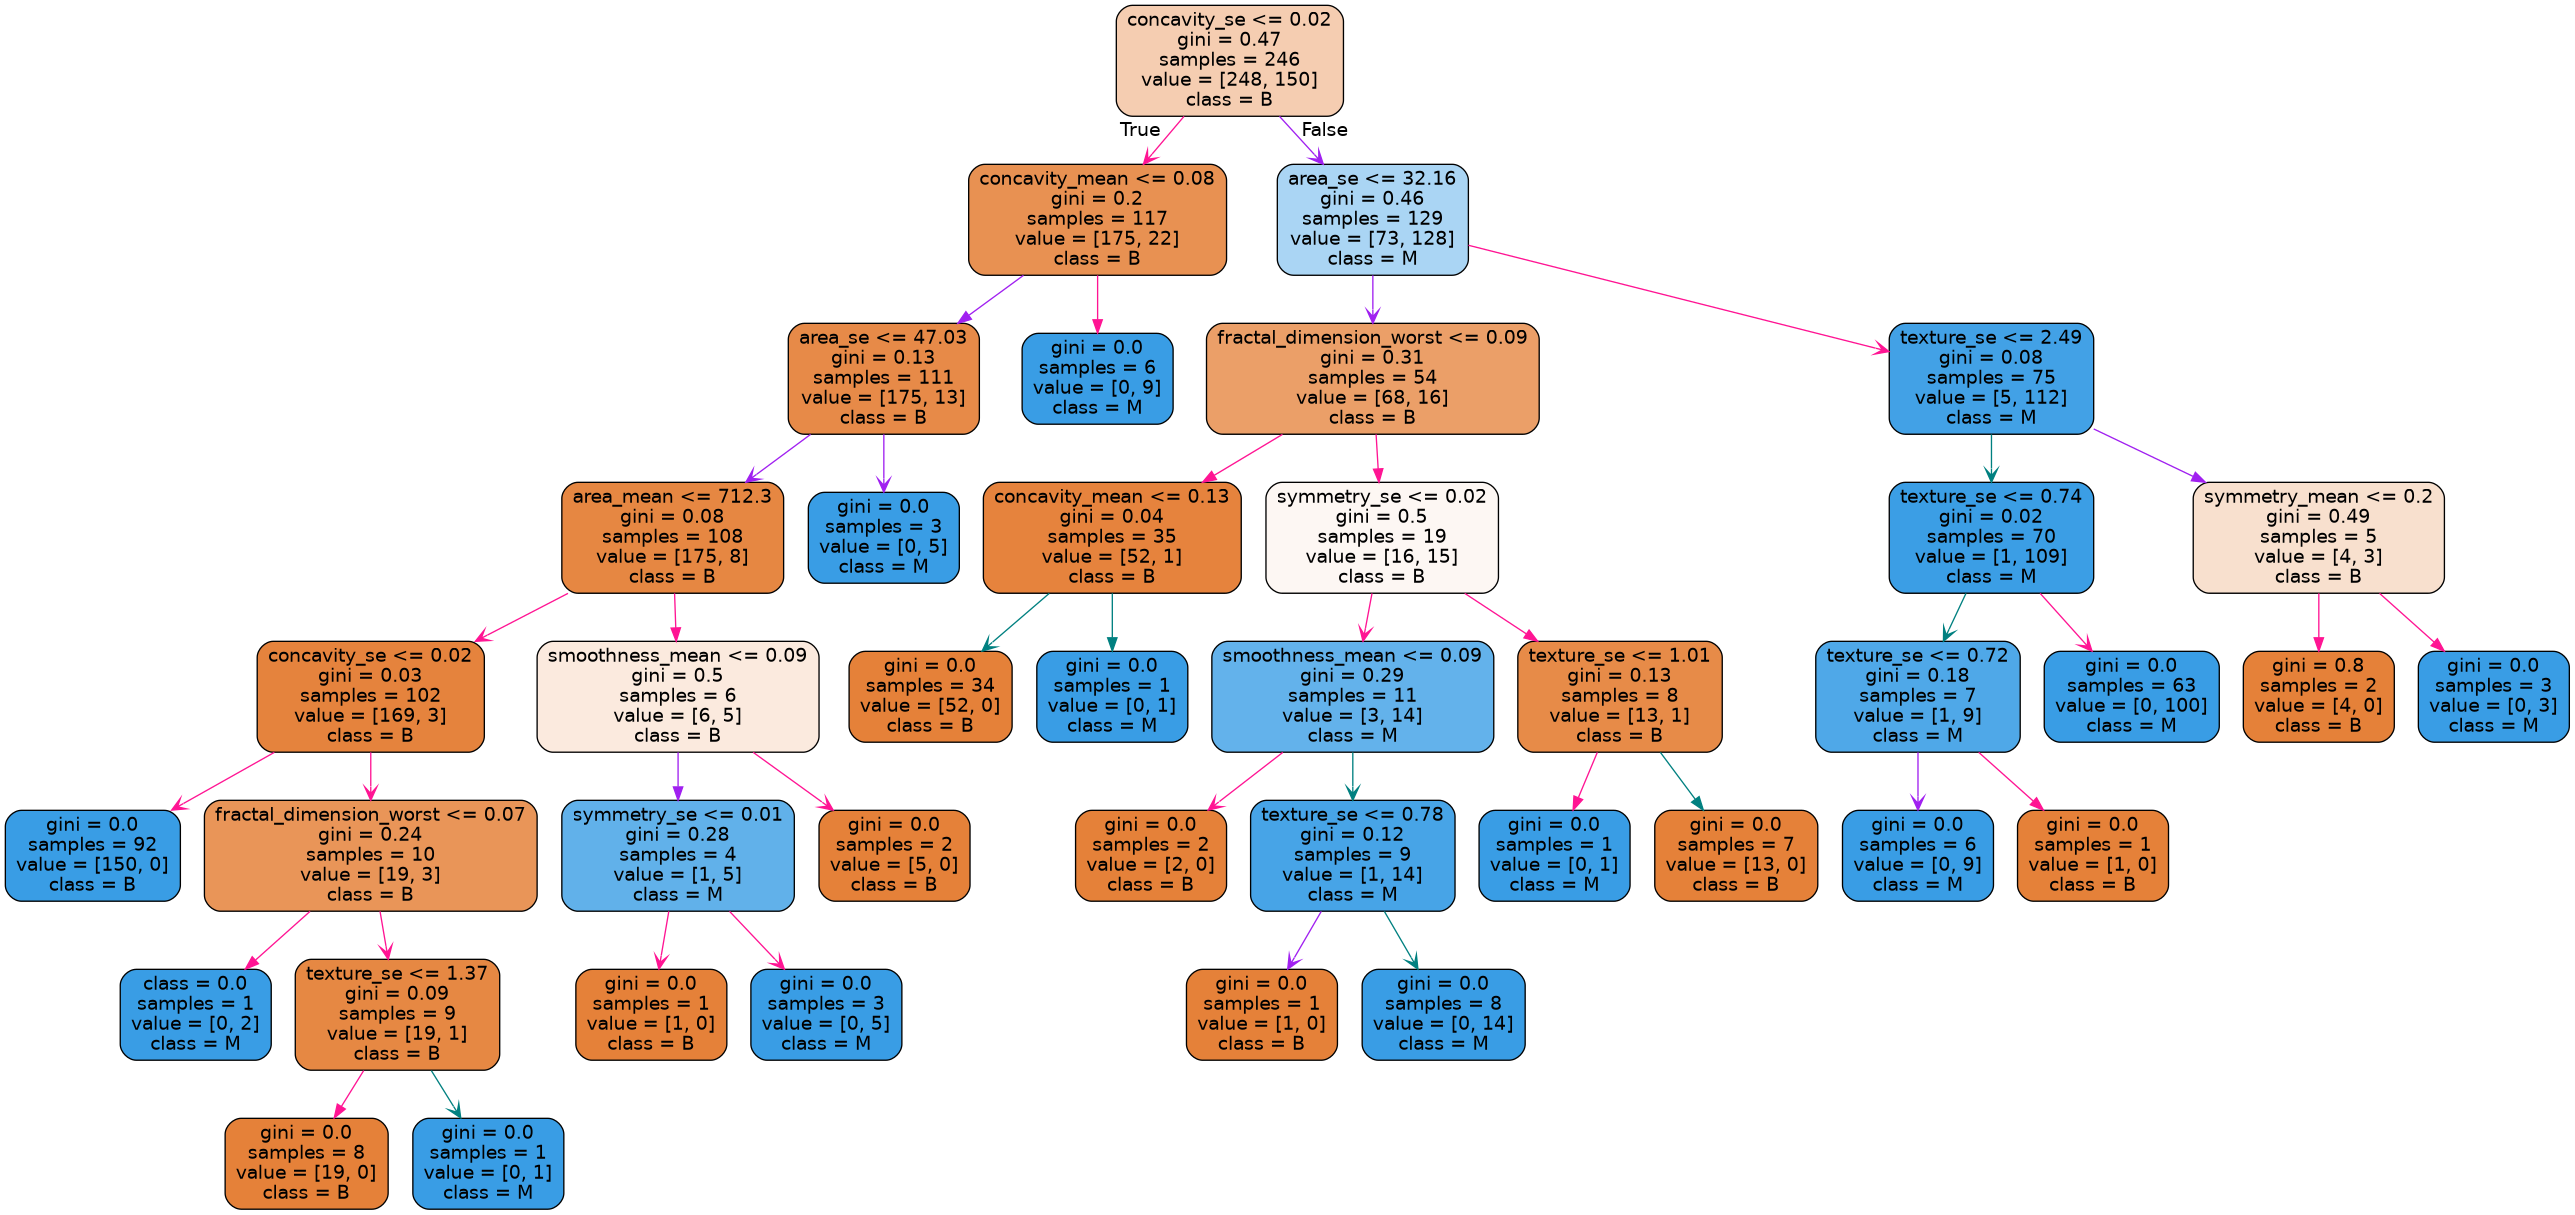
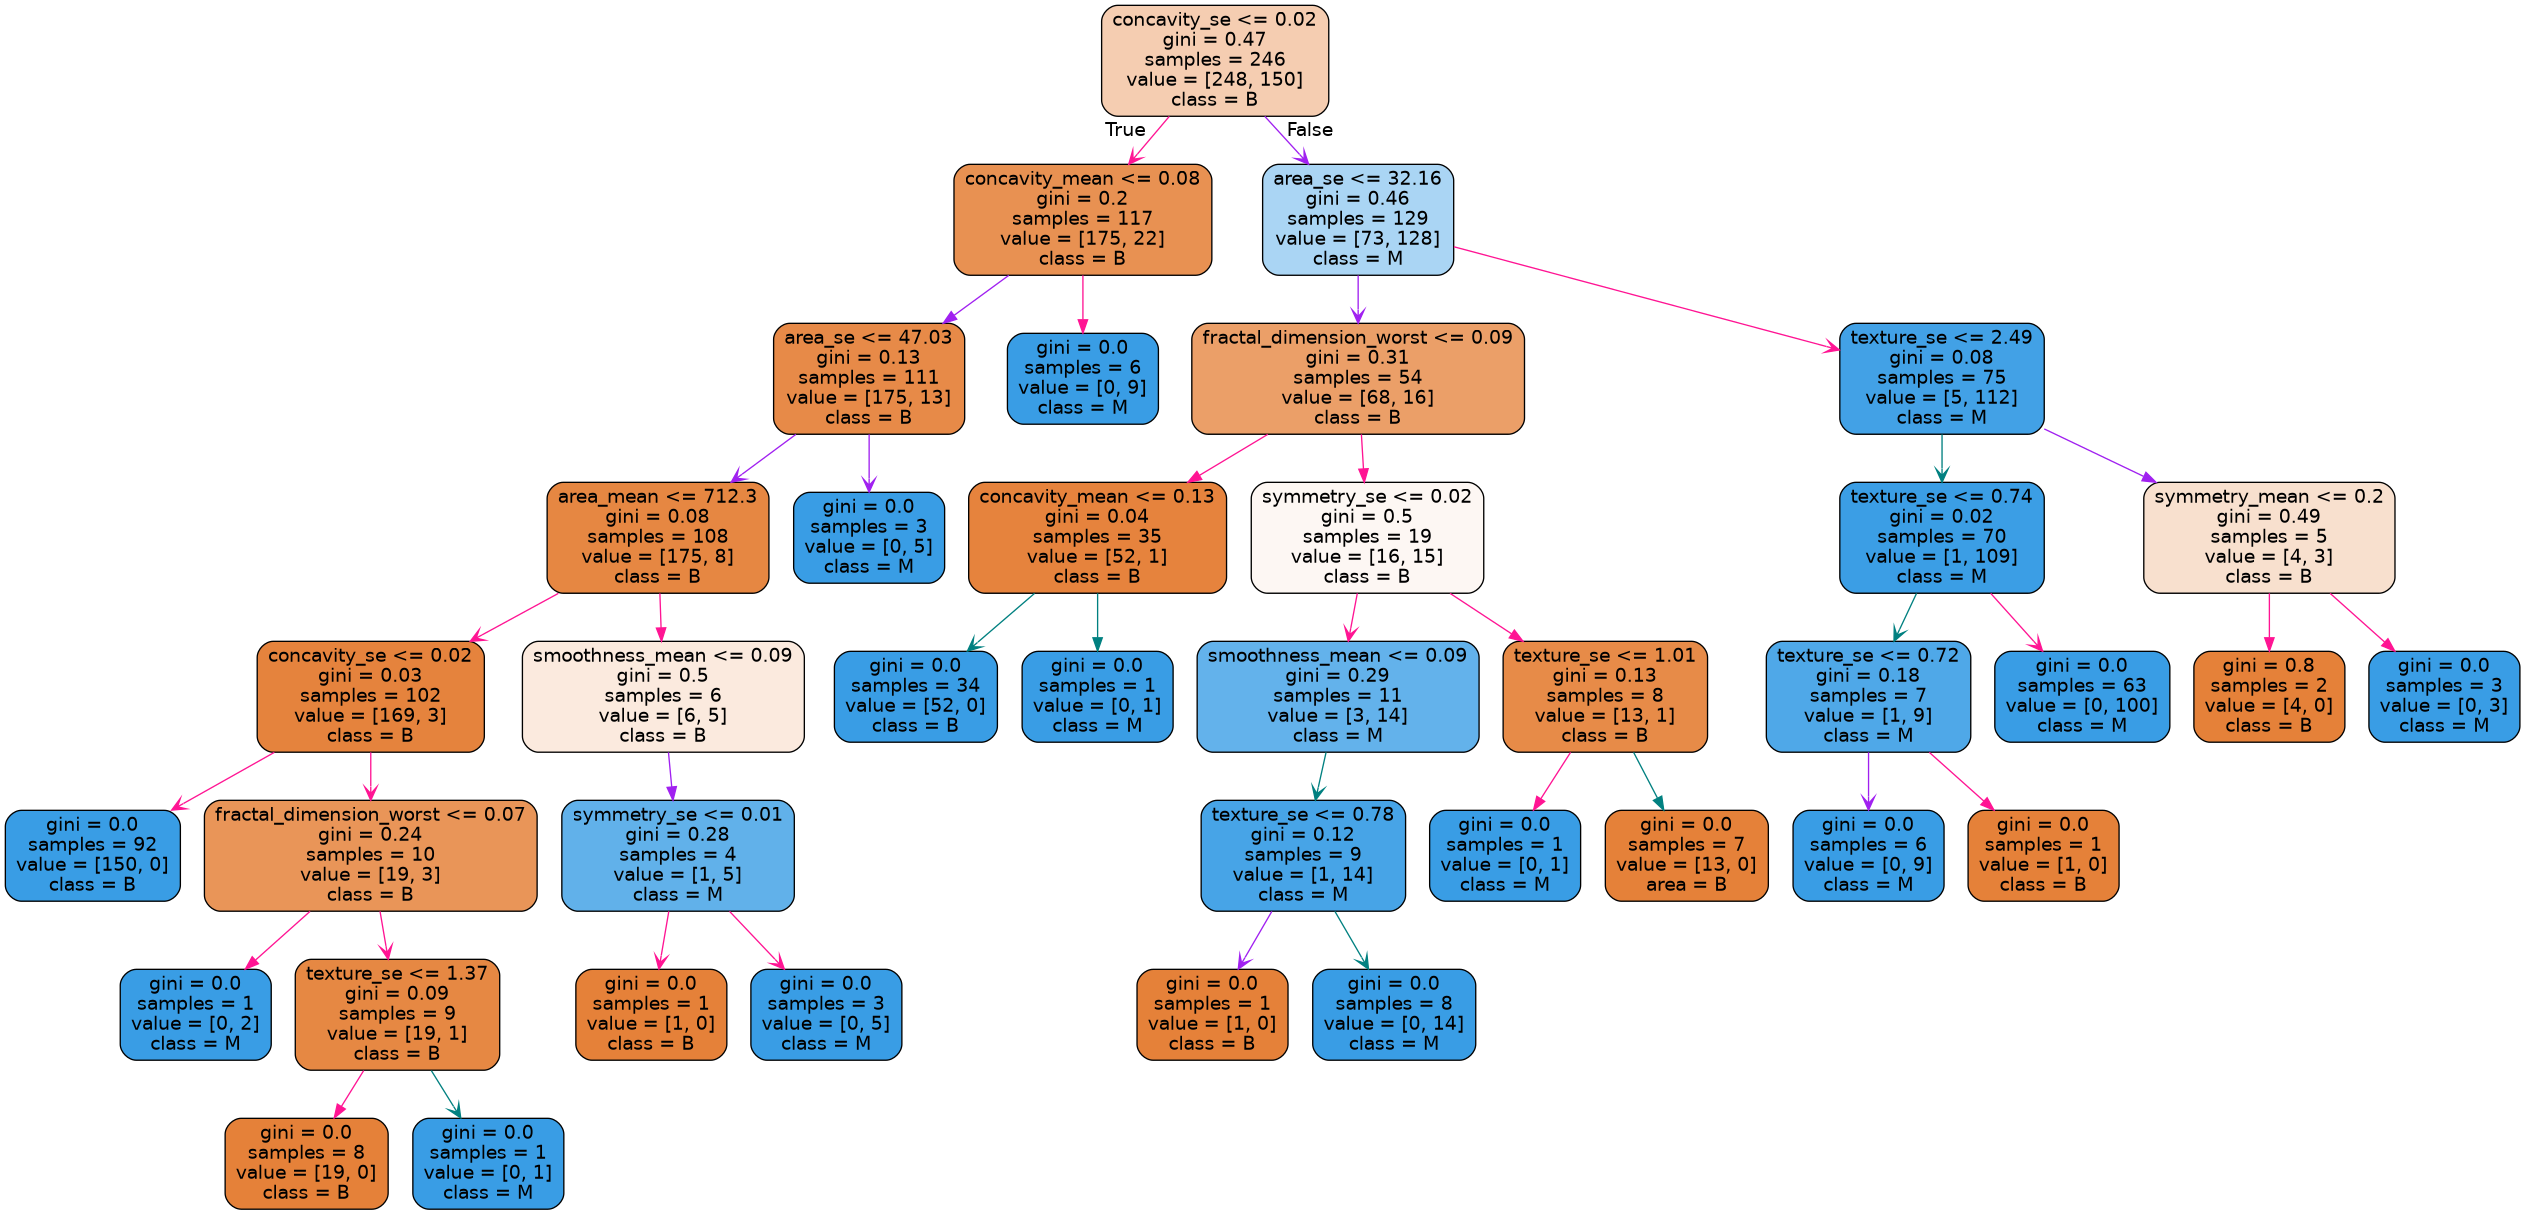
(931, 697) -> (916, 697)
(895, 856) -> none
(1151, 856) -> none
(1736, 856) -> (1687, 856)
(196, 1015) -> (196, 1015)
